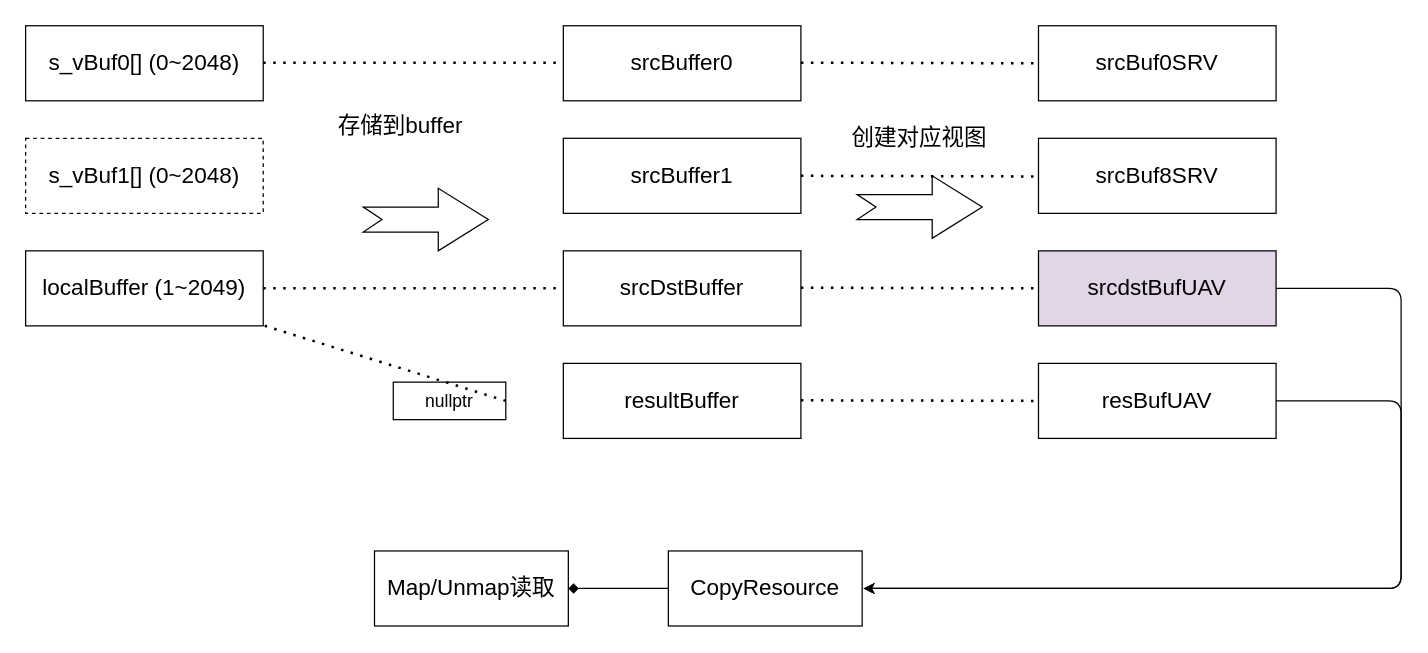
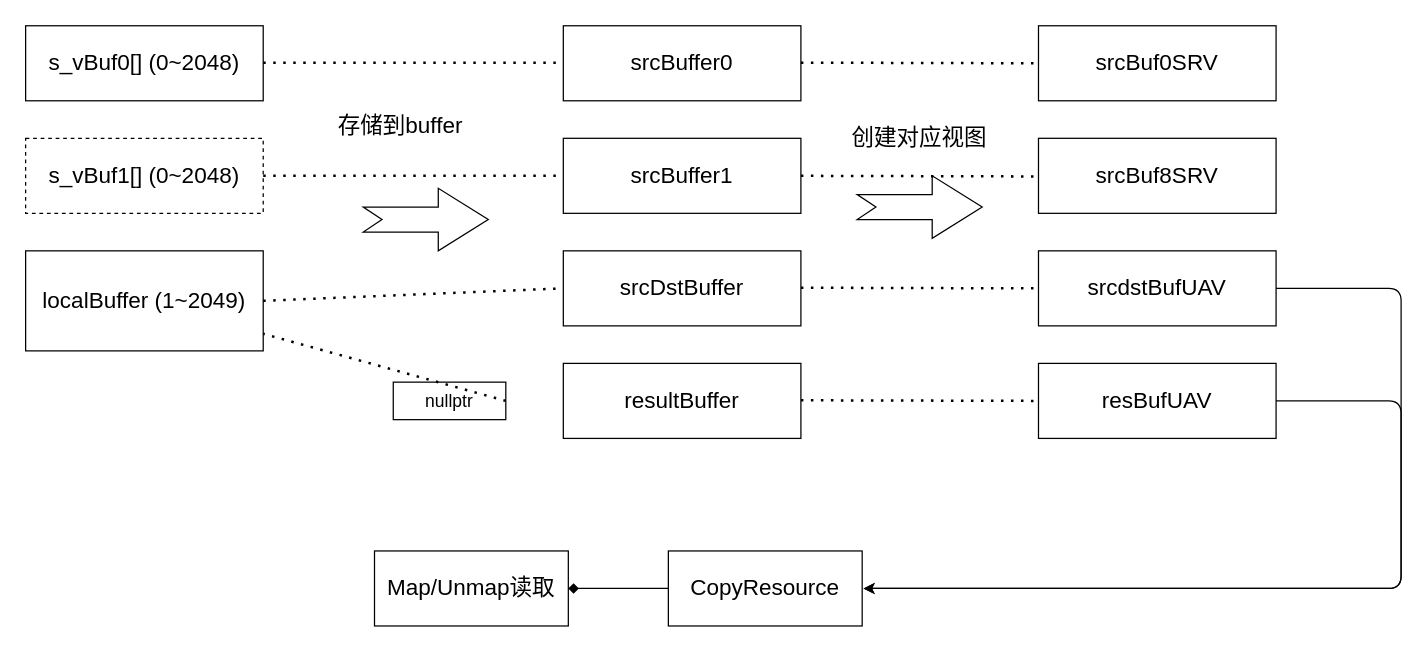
none -> (411, 176)
(144, 288) -> (144, 301)
(1157, 288) -> (1157, 288)
